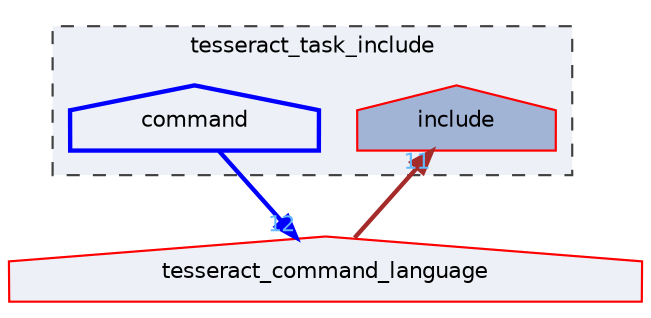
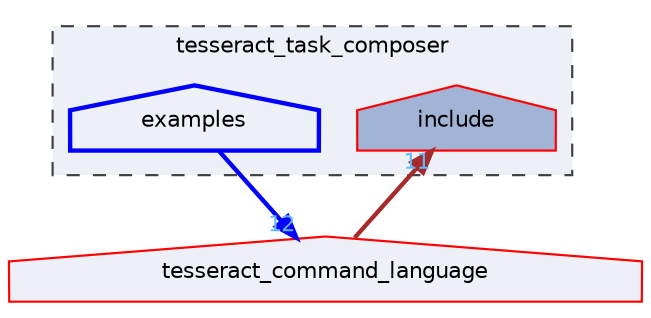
(312, 47) -> (312, 47)
(195, 121) -> (195, 121)
